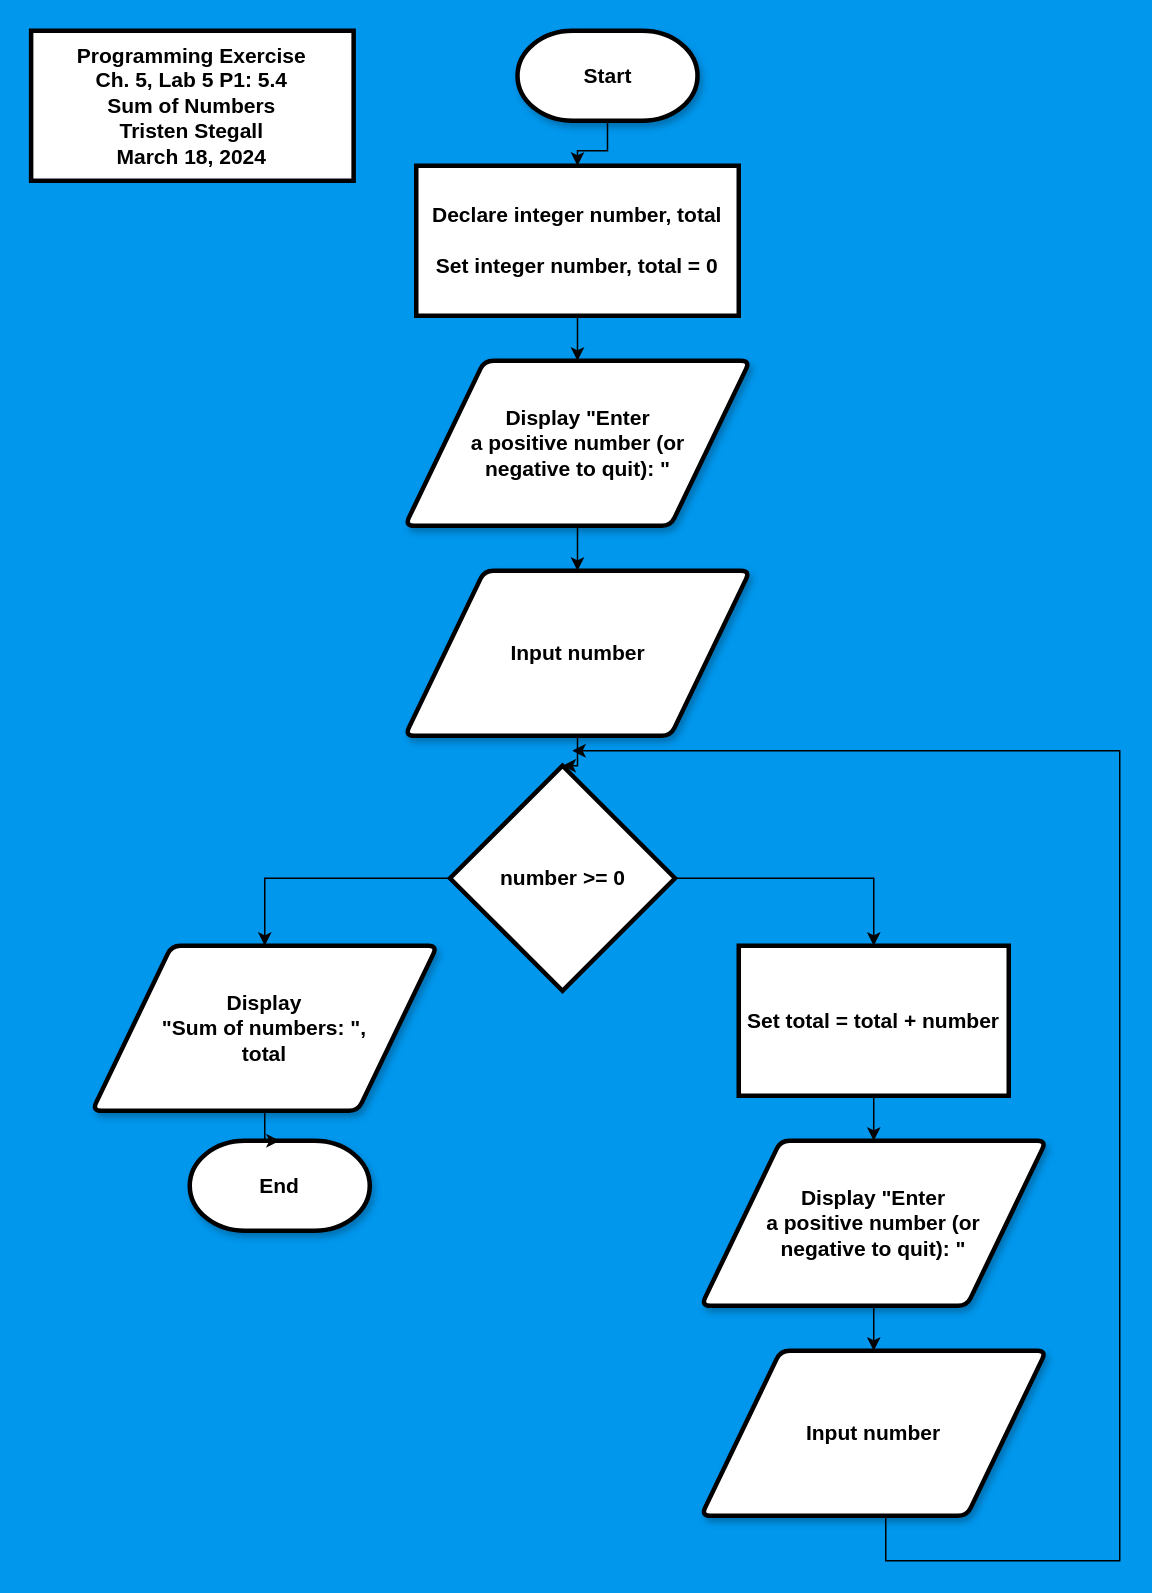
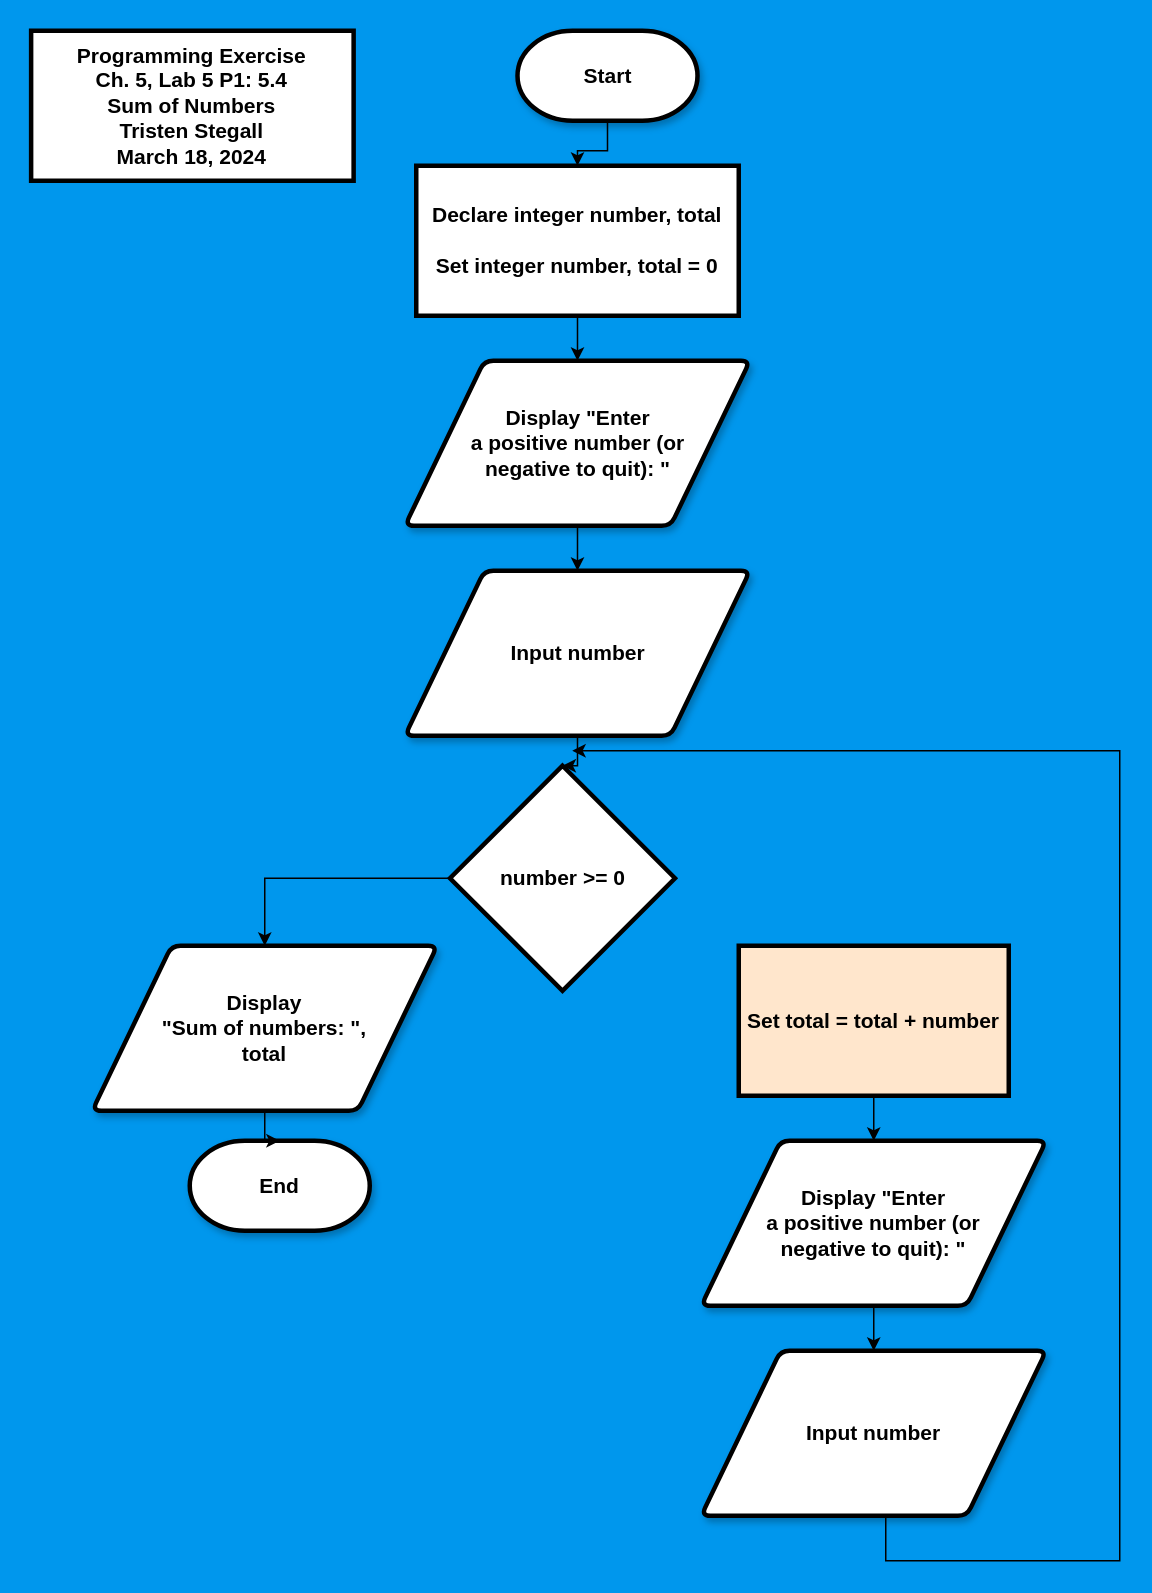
(803, 878) -> none
(874, 1021) -> (874, 1021)
